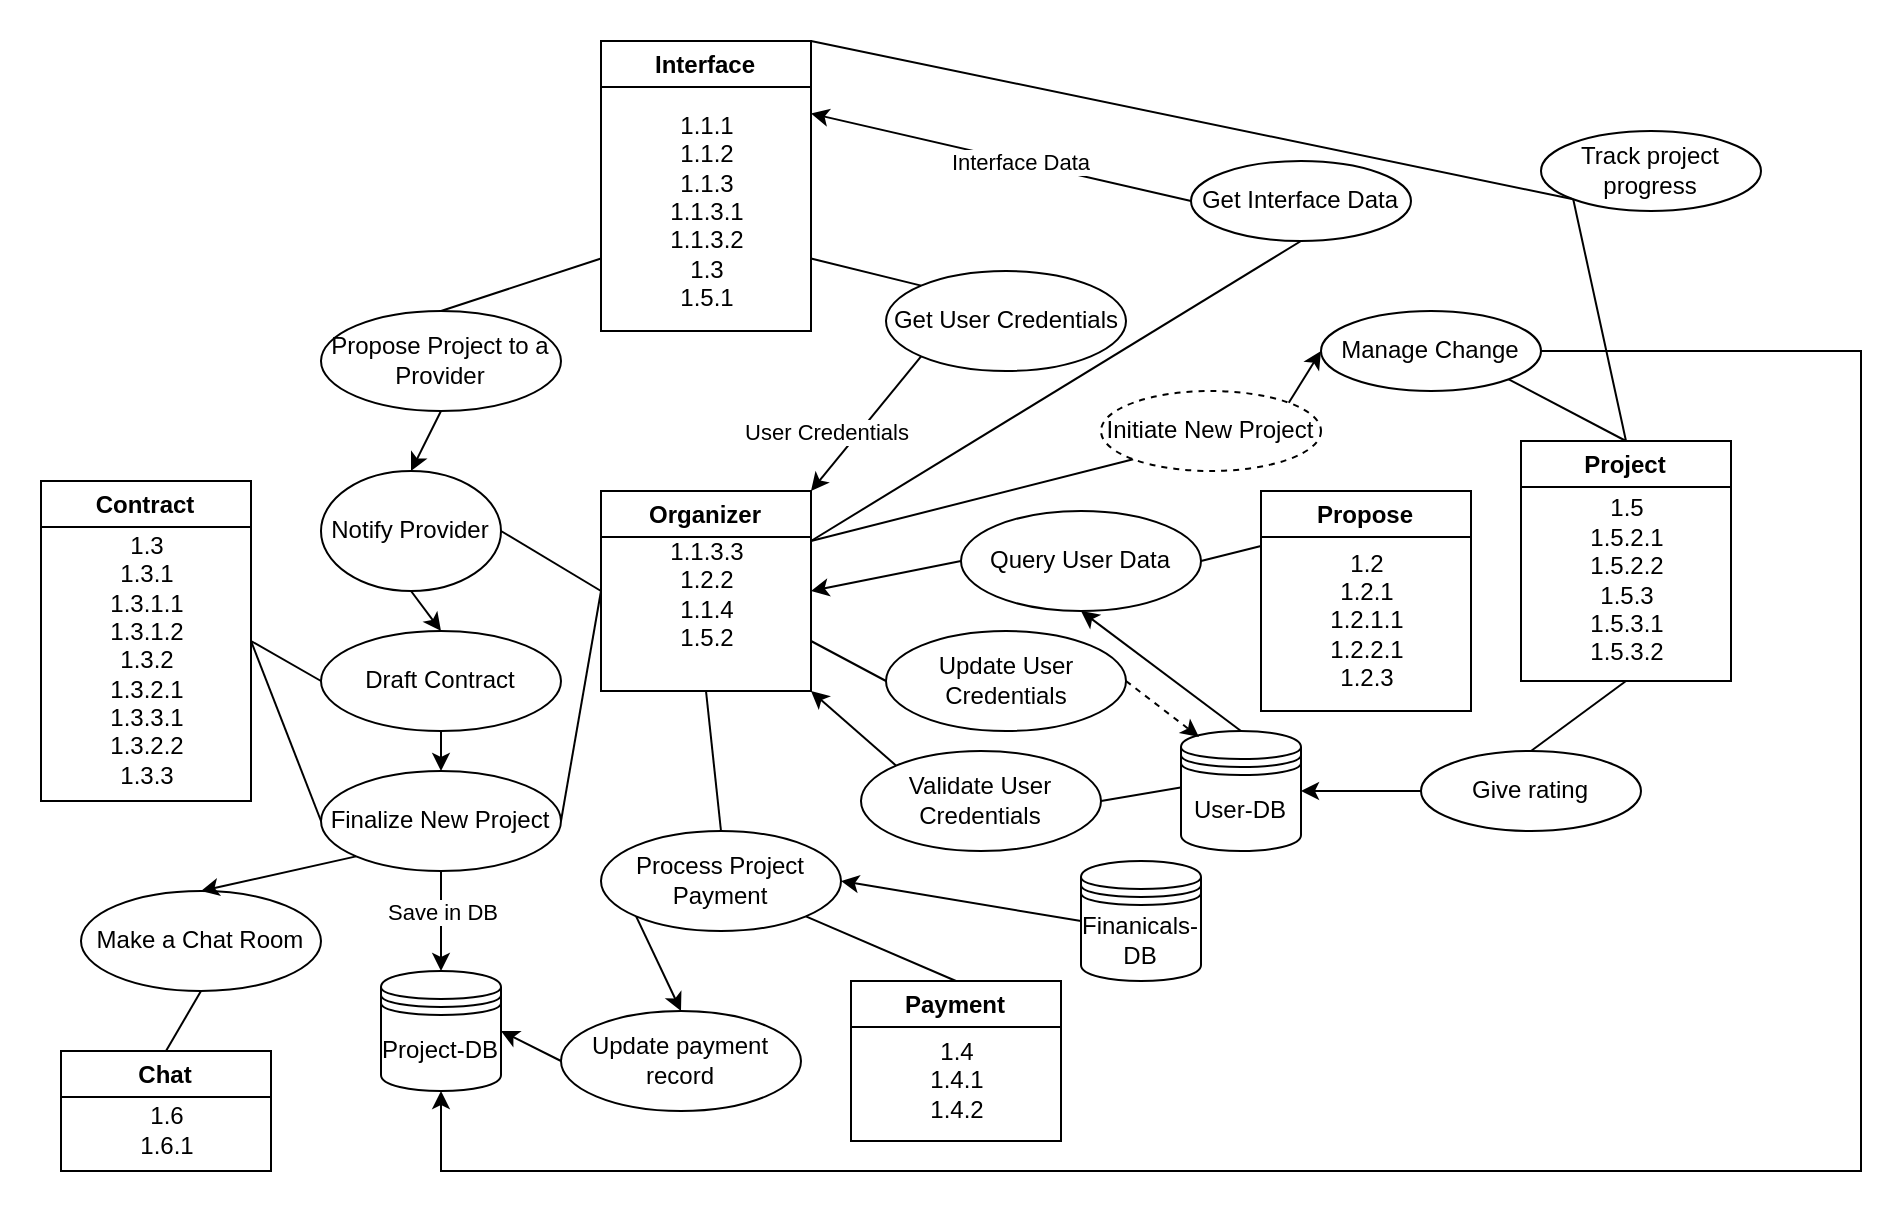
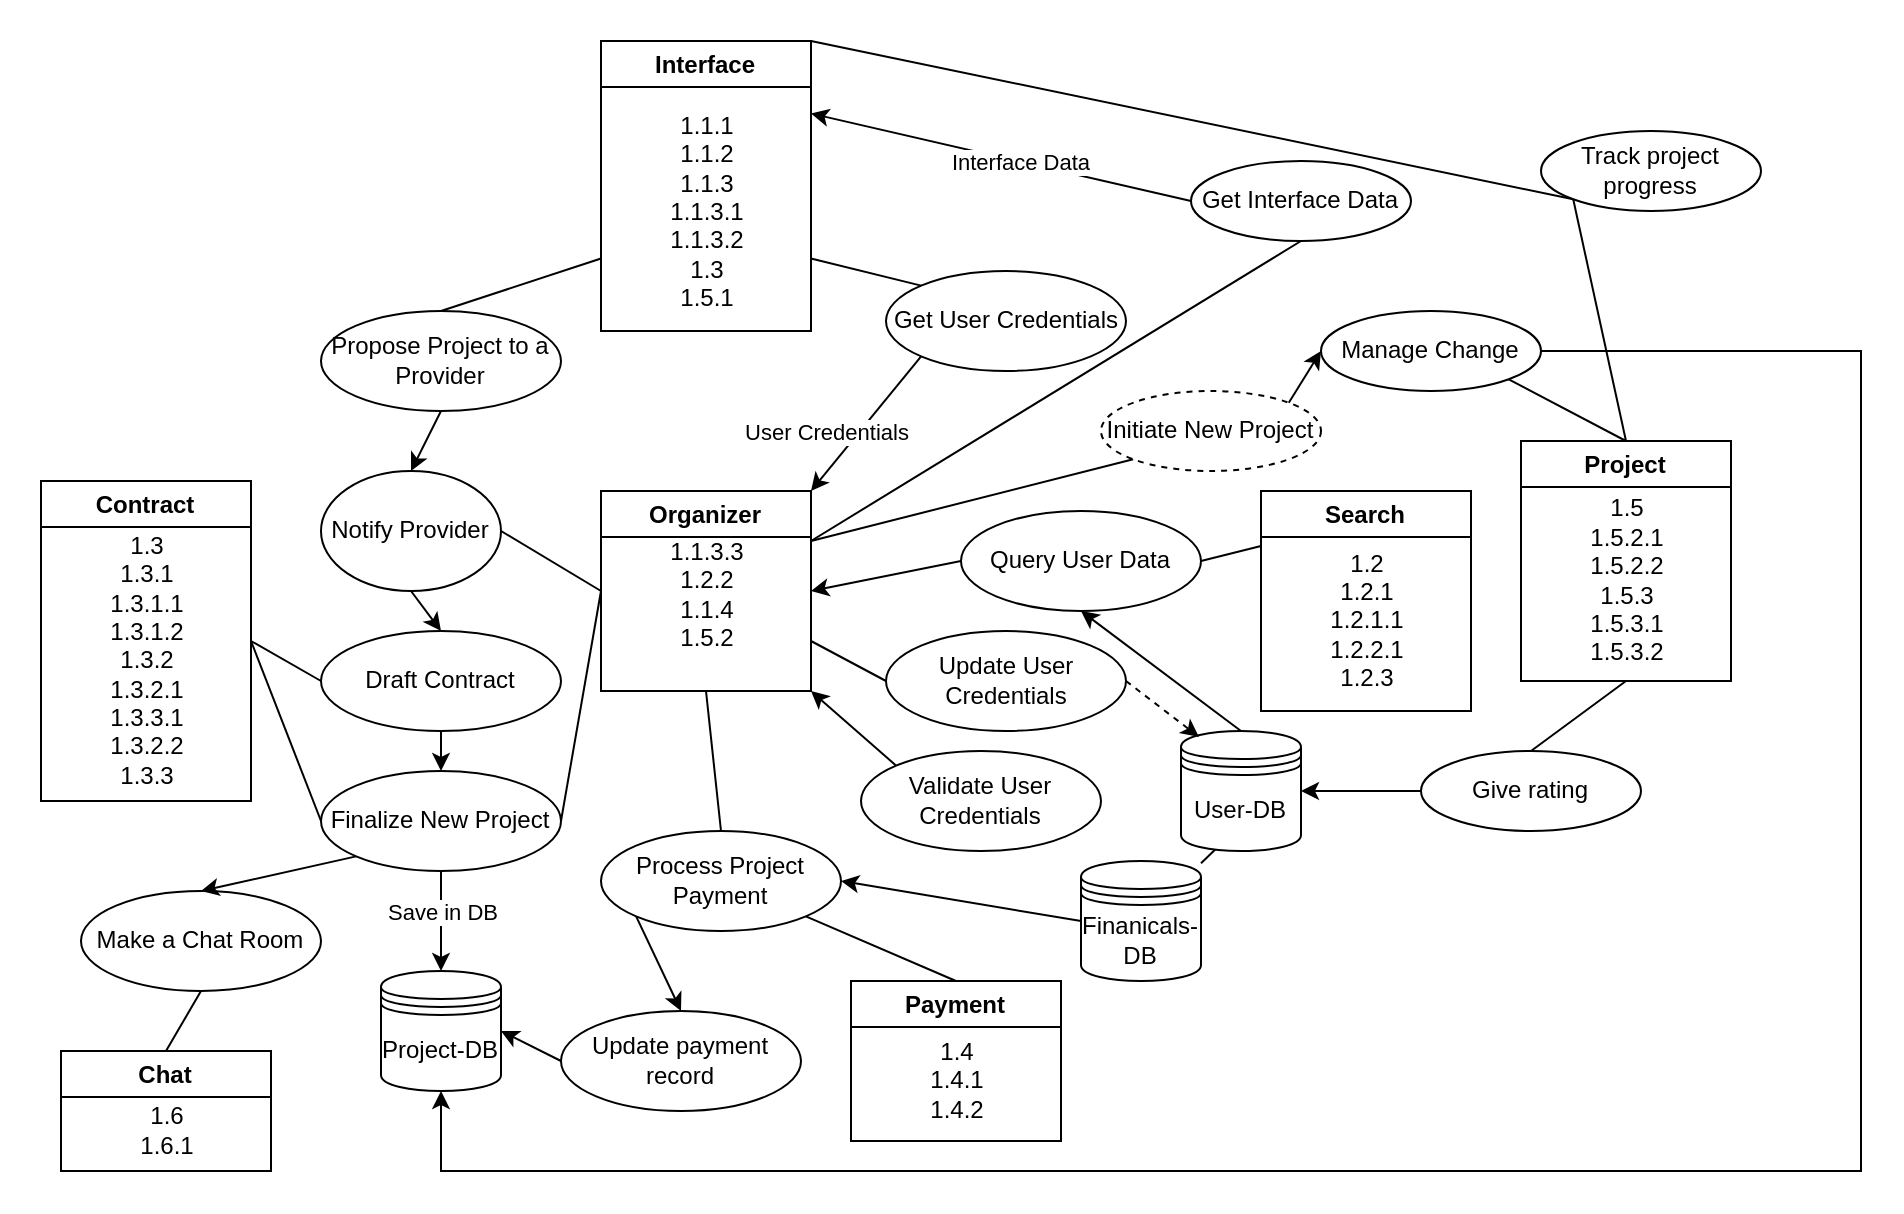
(1365, 515) -> (1365, 515)
(1142, 794) -> (1209, 856)
